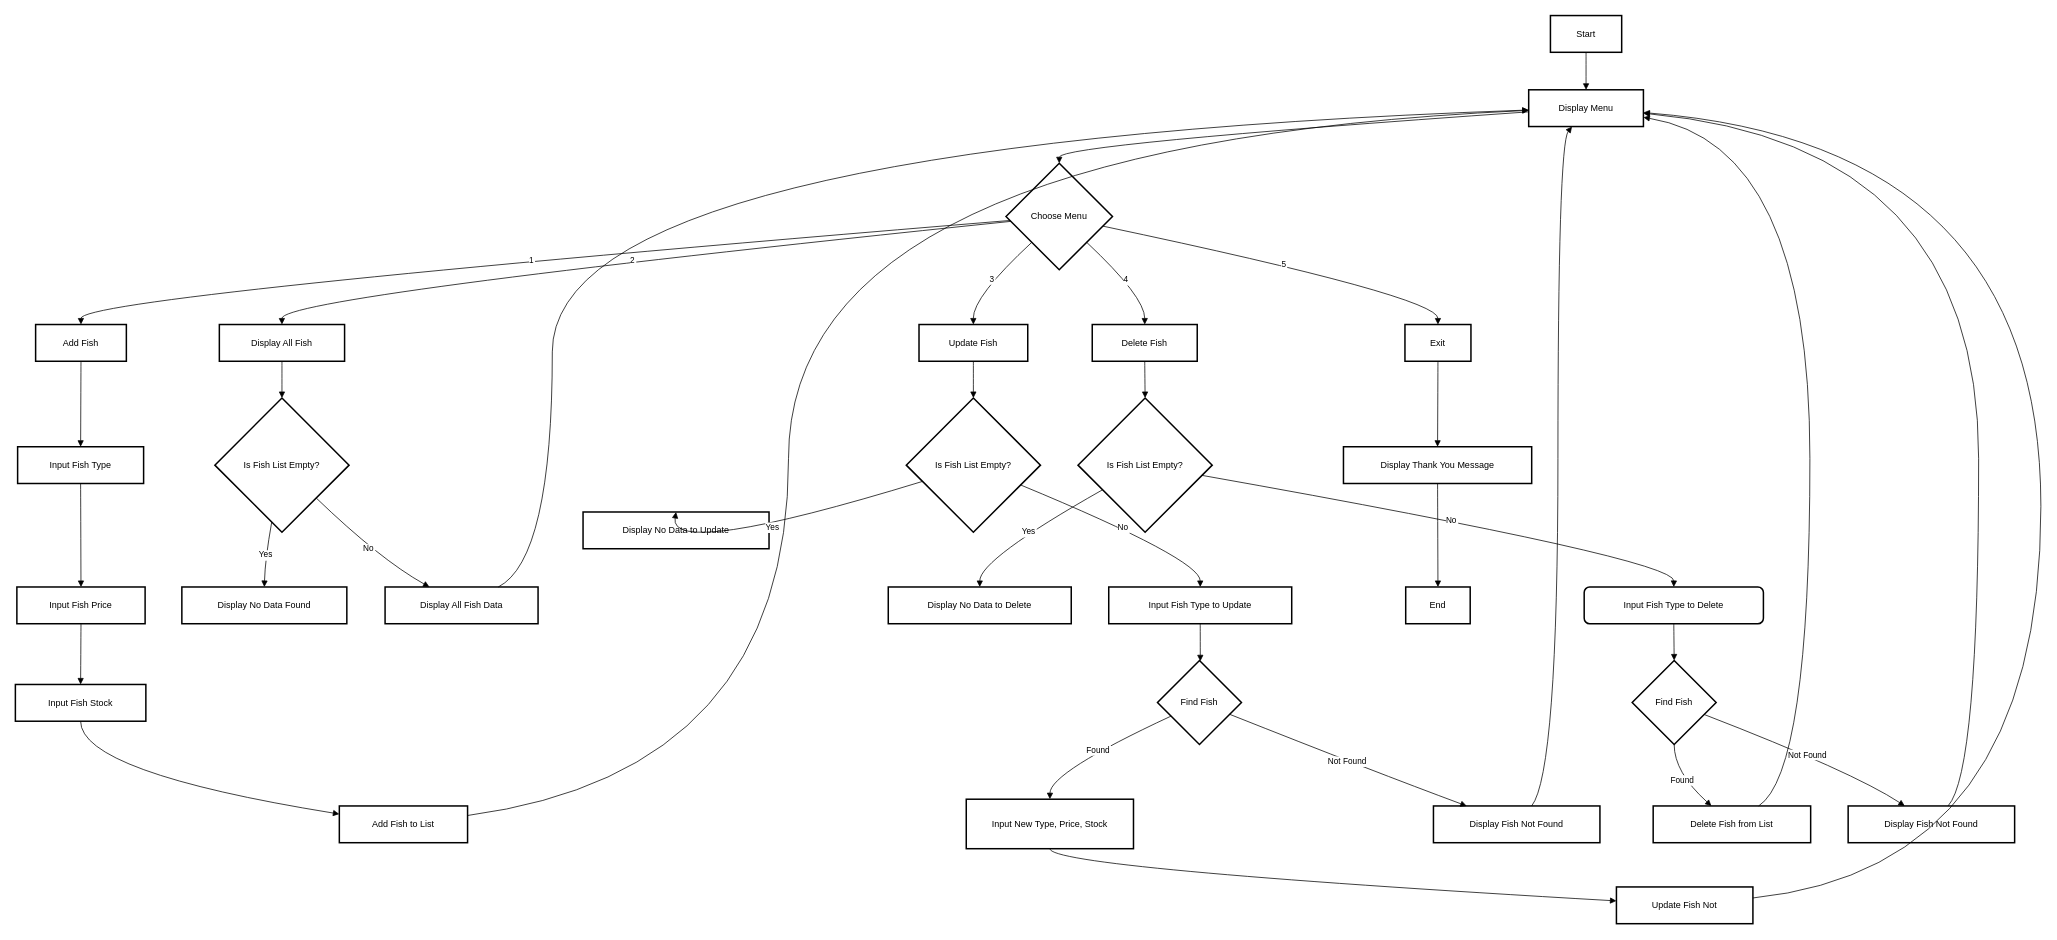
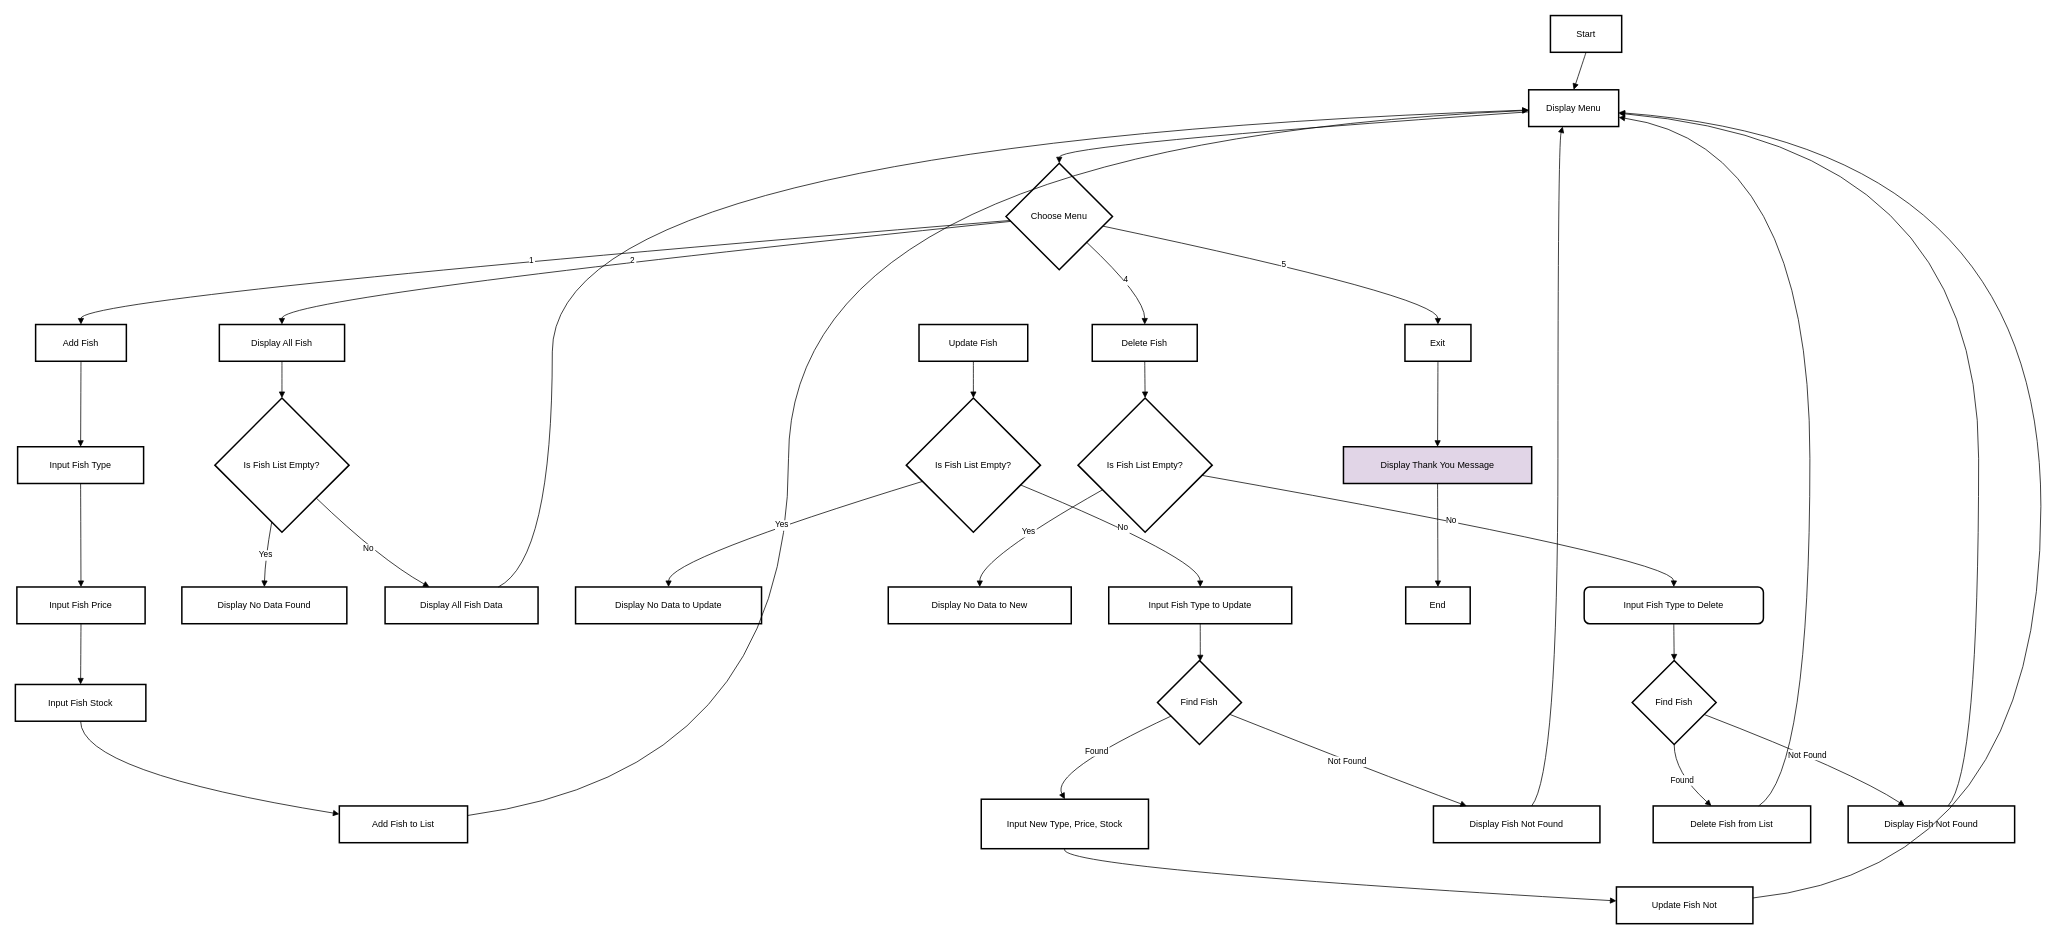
(1586, 108) -> (1574, 108)
(987, 289) -> none
(1438, 465) -> (1438, 465)
(676, 530) -> (669, 605)
(980, 606) -> (980, 606)
(1050, 824) -> (1065, 824)
